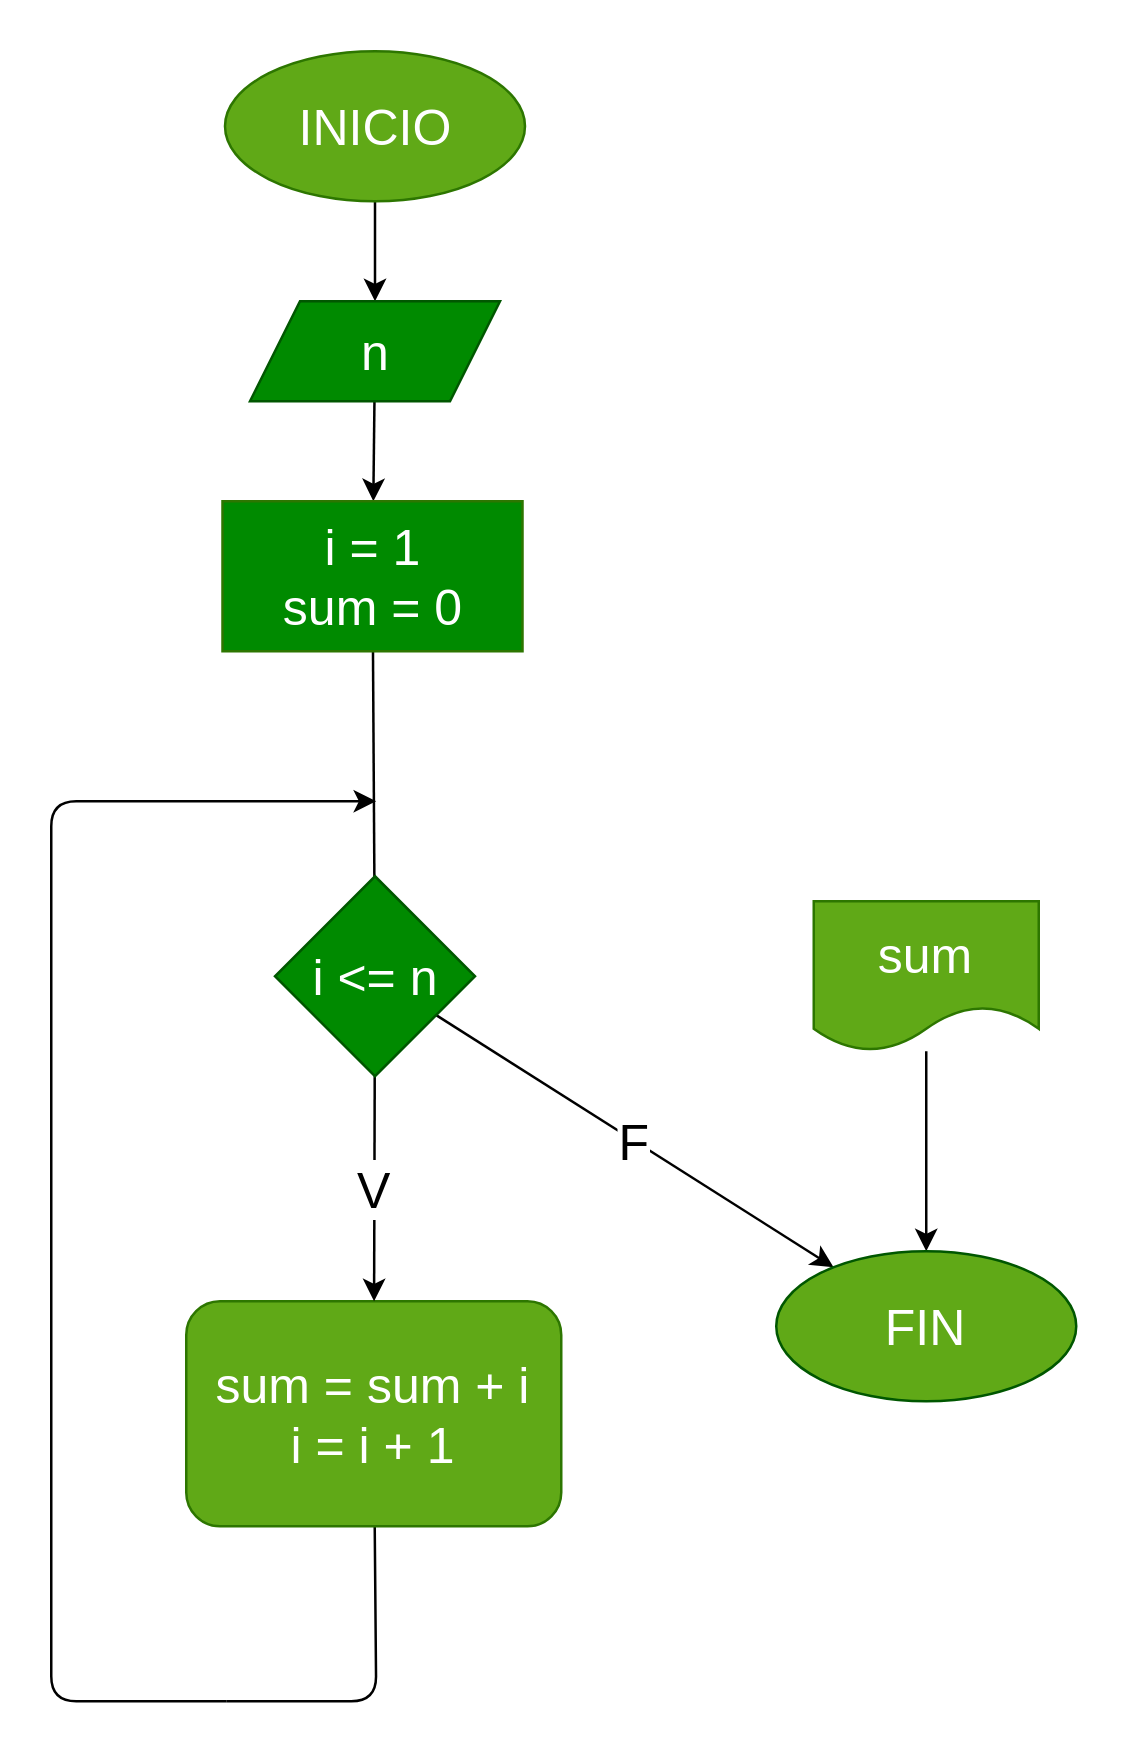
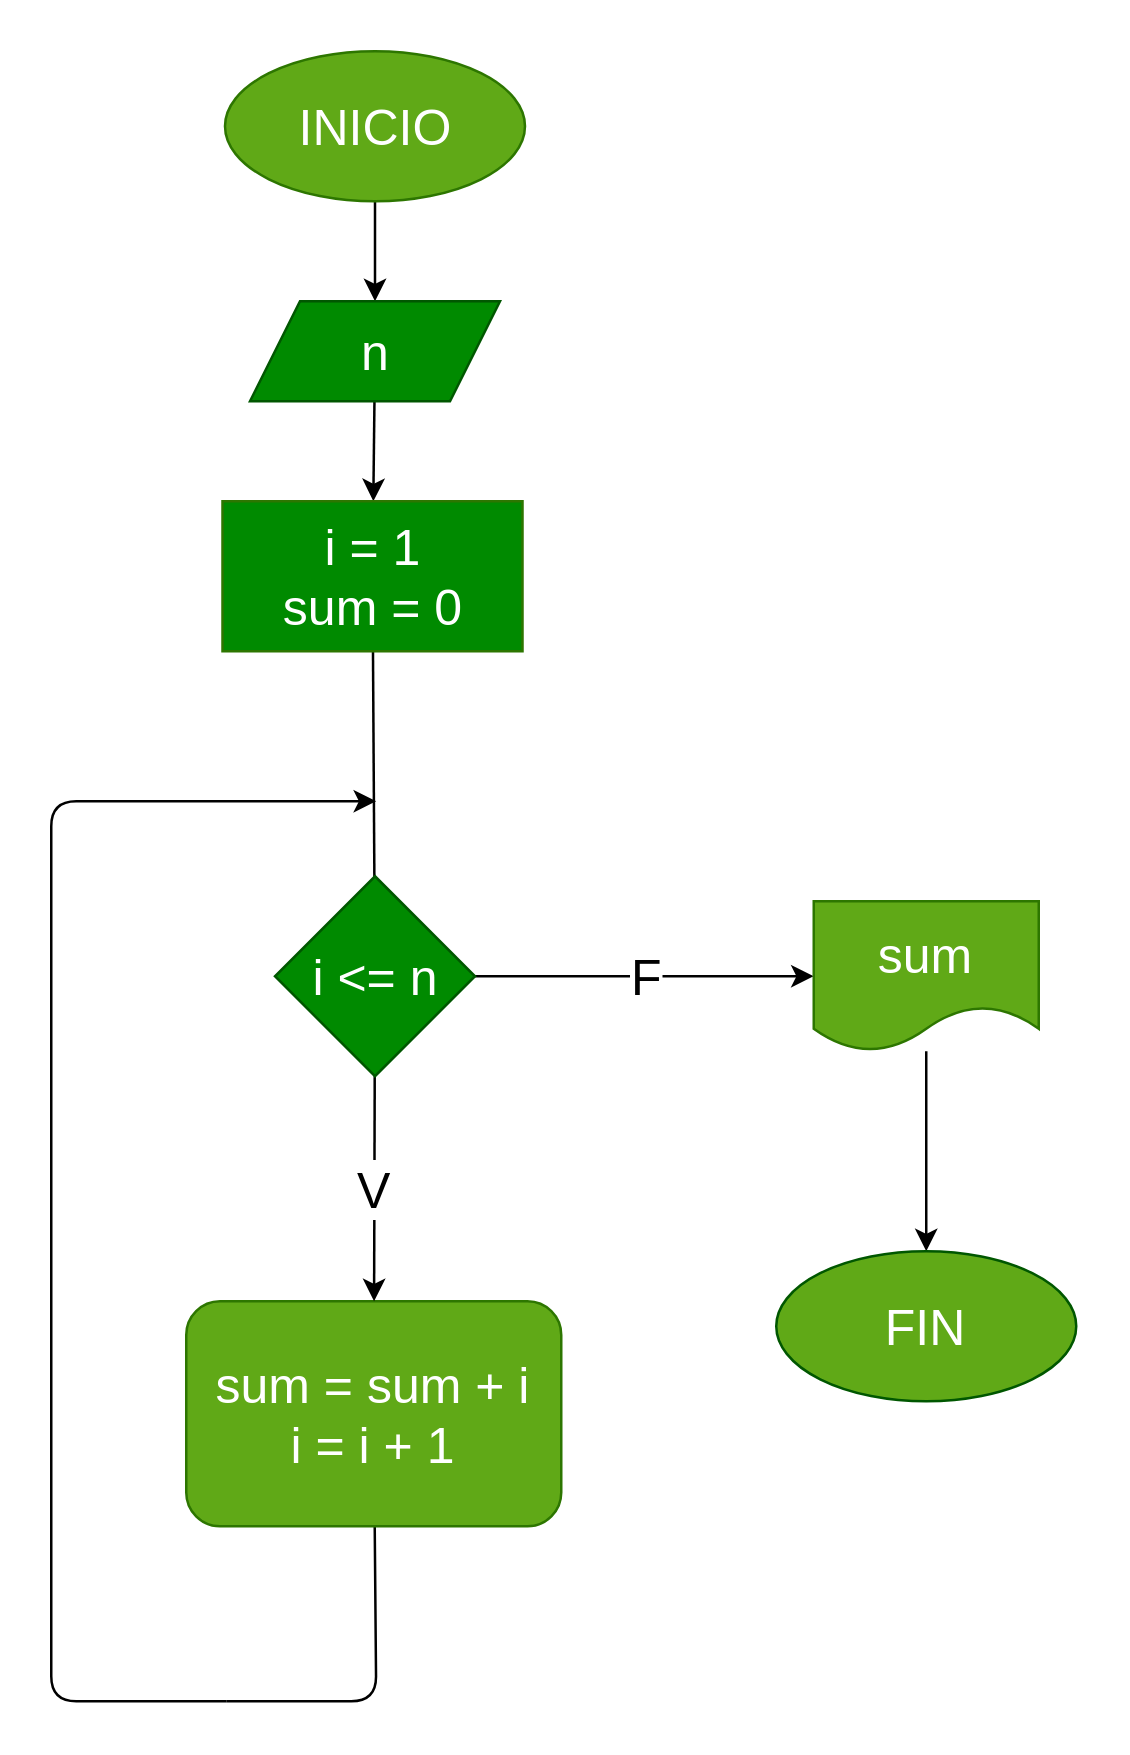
(628, 1137) -> (636, 976)
